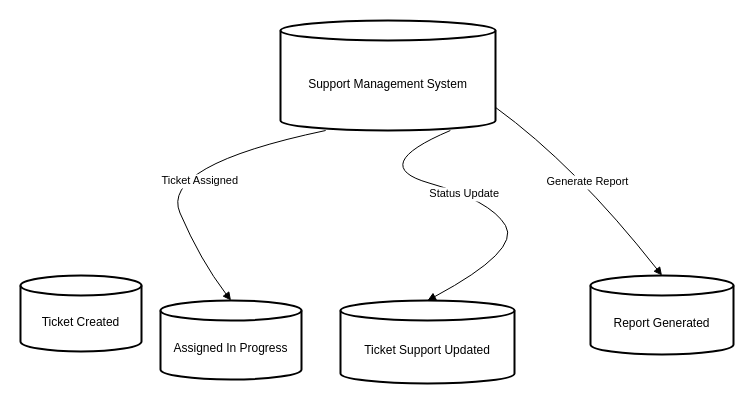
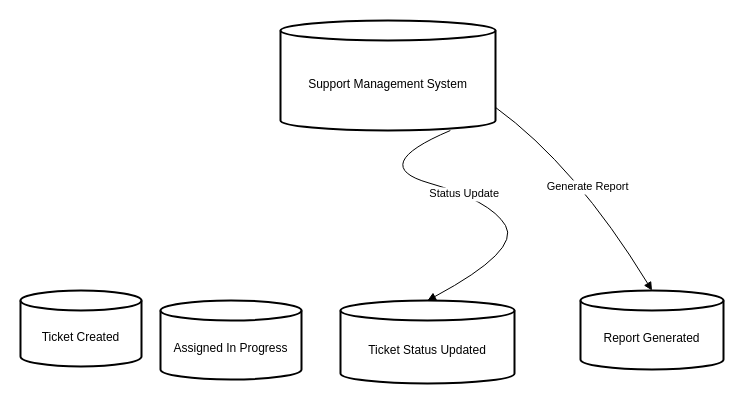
(198, 174) -> none
(81, 314) -> (81, 329)
(662, 315) -> (652, 330)
(428, 351) -> (428, 351)
